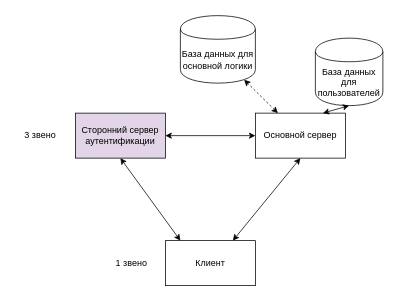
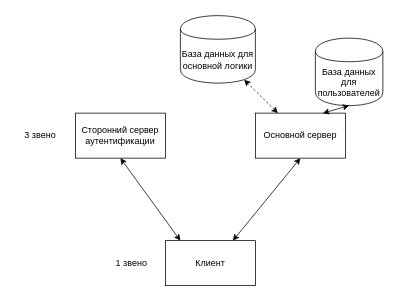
(120, 135) -> (120, 135)
(210, 135) -> none
